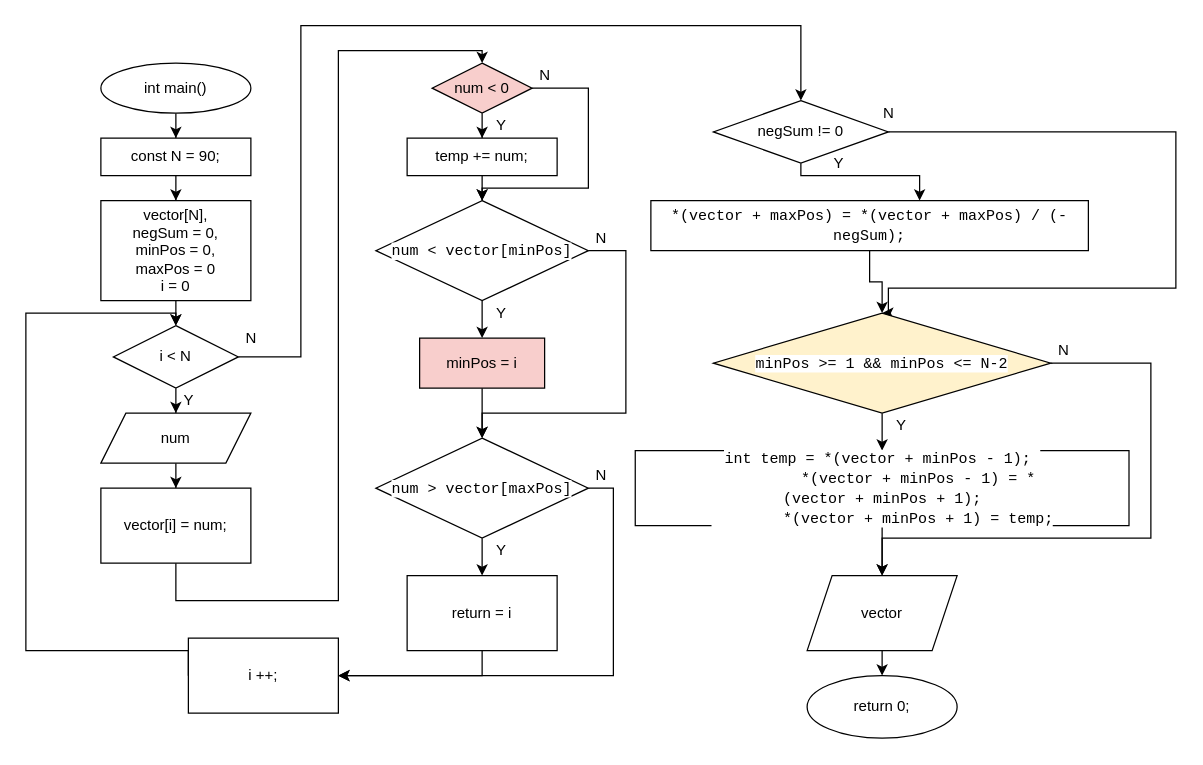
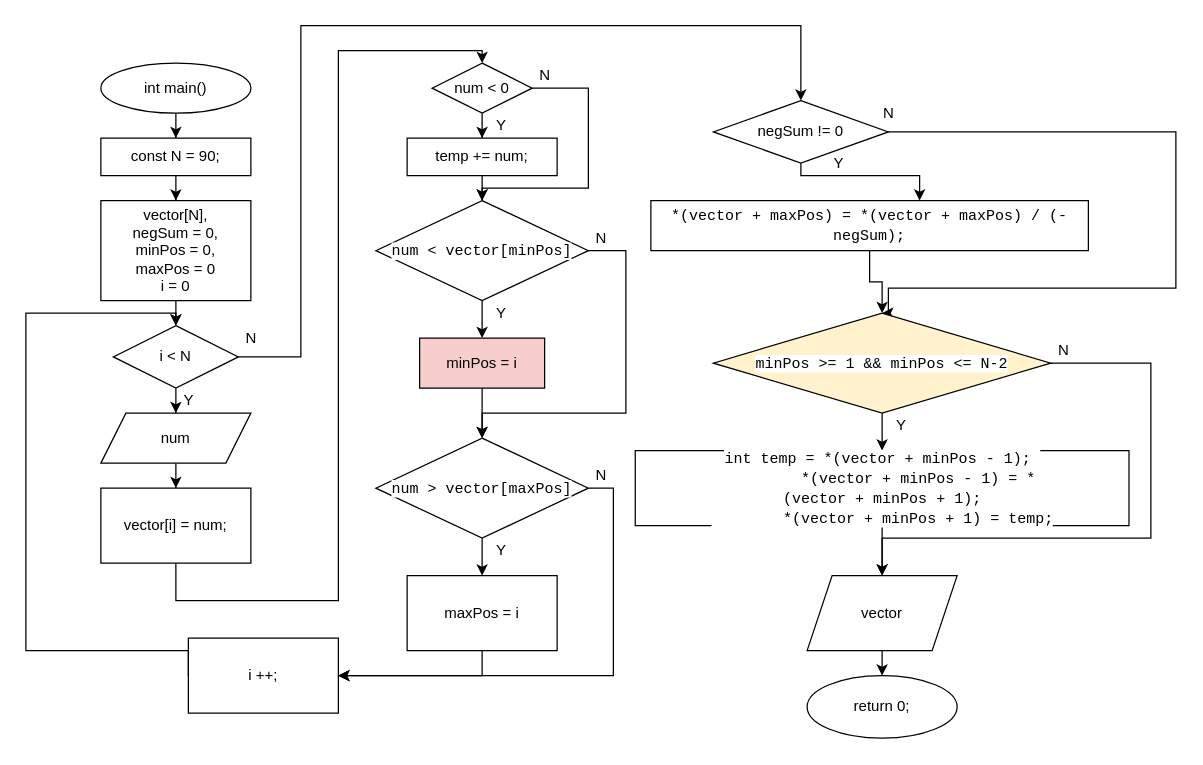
(482, 88) -> (482, 88)
(482, 613) -> (482, 613)
